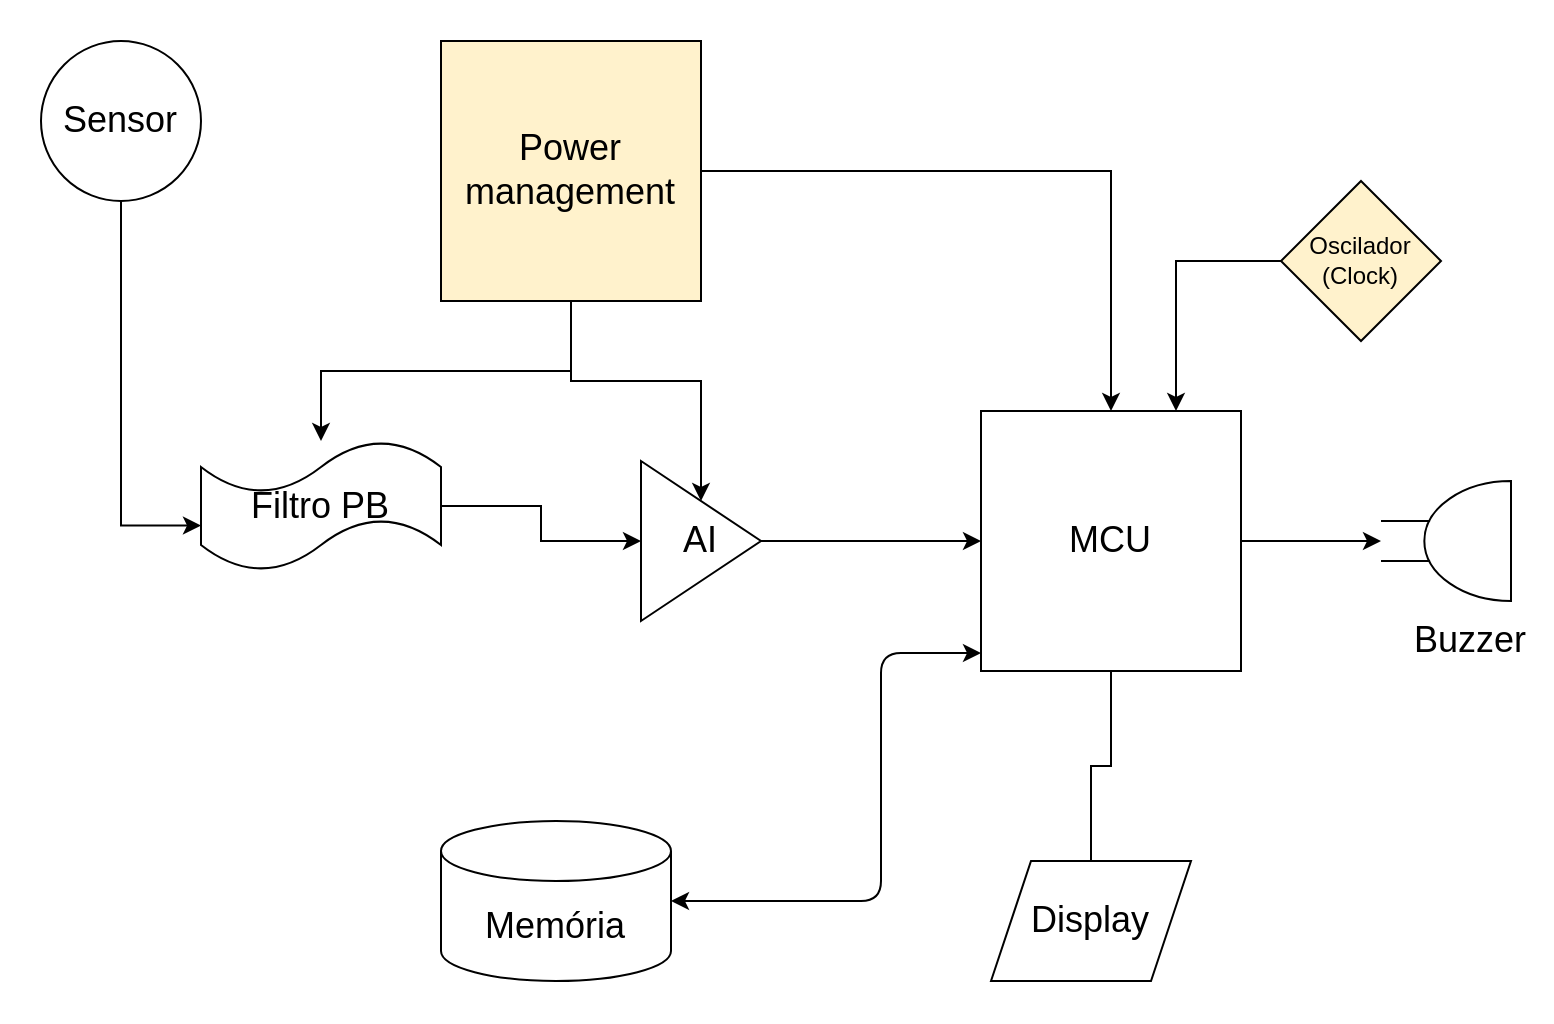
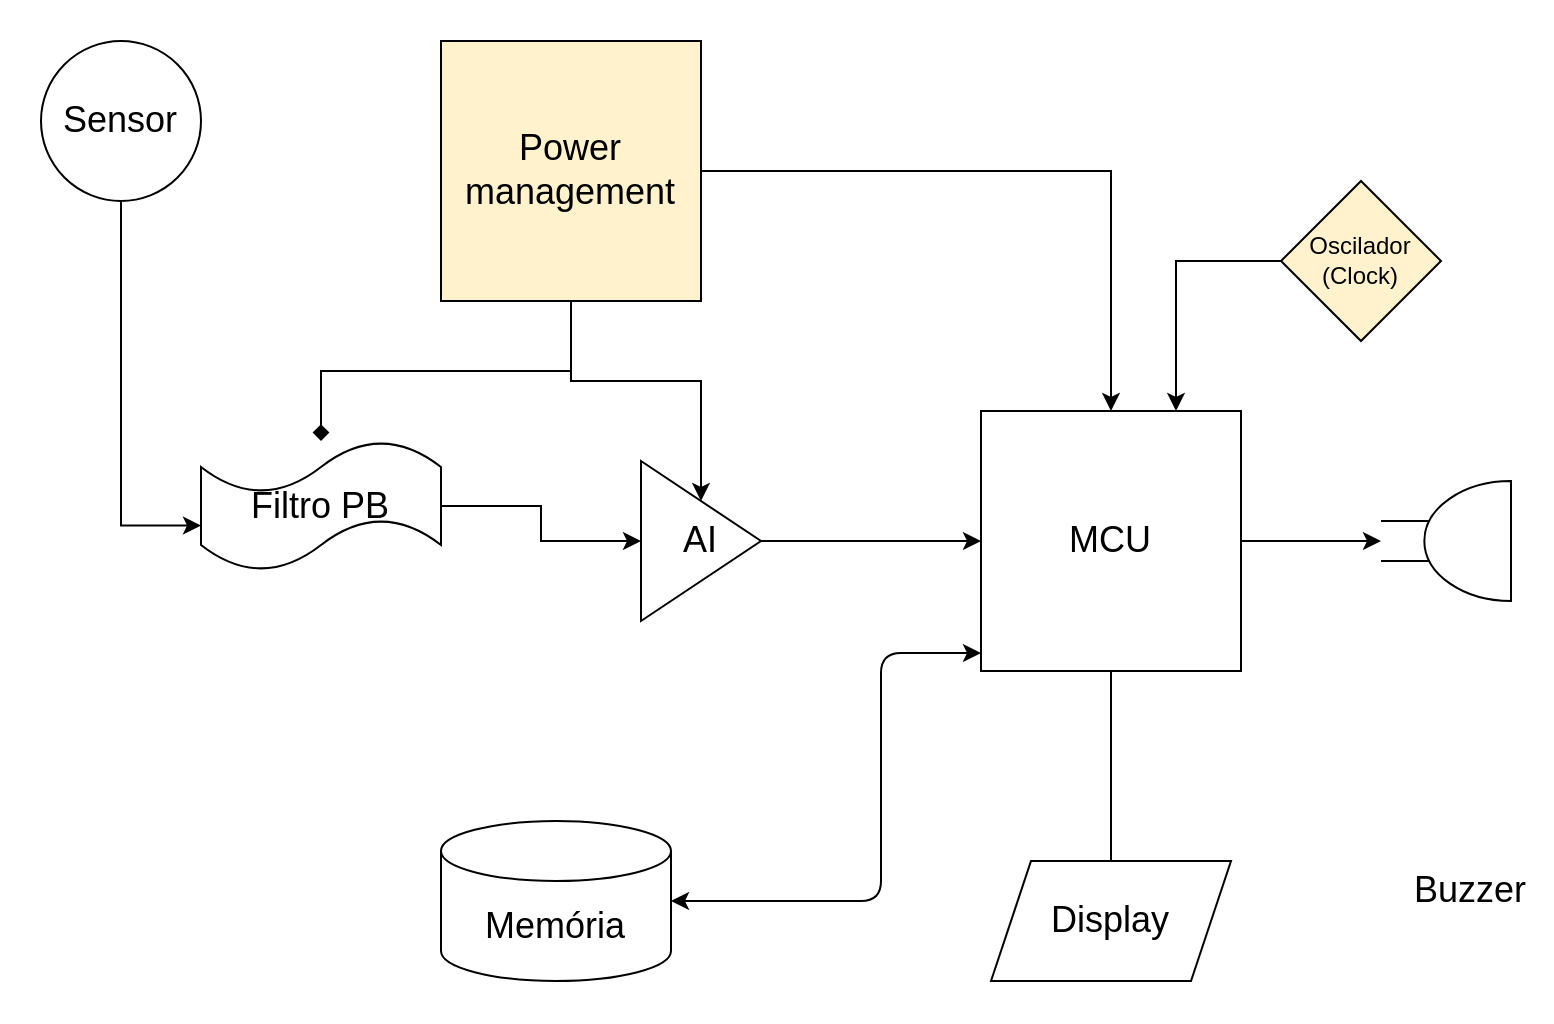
(321, 426) -> (321, 425)
(1471, 641) -> (1471, 891)
(1091, 921) -> (1111, 921)
